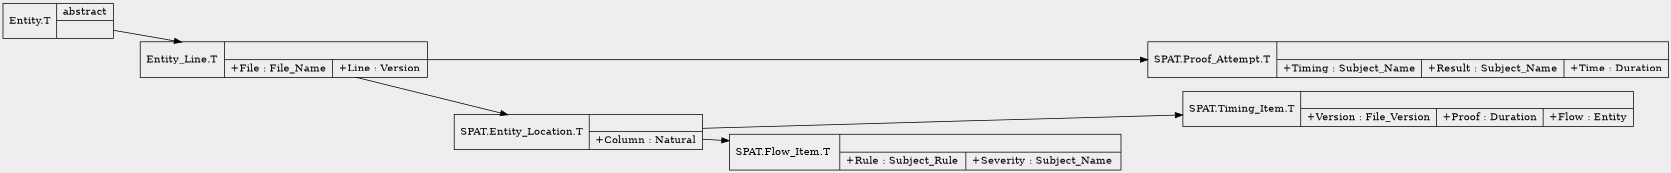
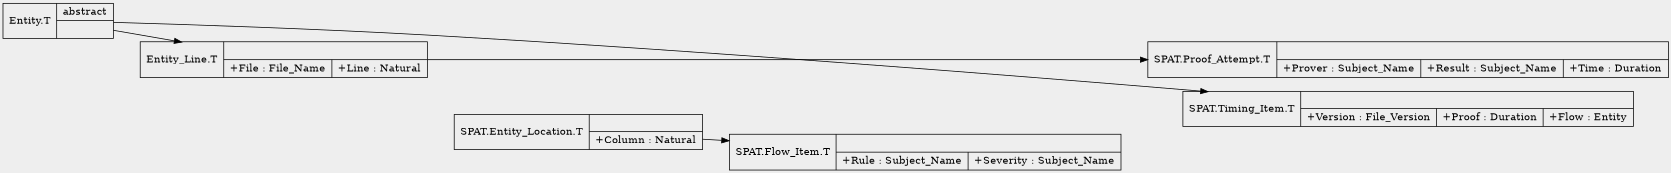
(380, 68) -> (380, 68)
(1349, 68) -> (1349, 68)
(428, 95) -> none
(939, 122) -> (657, 50)
(902, 161) -> (902, 161)
